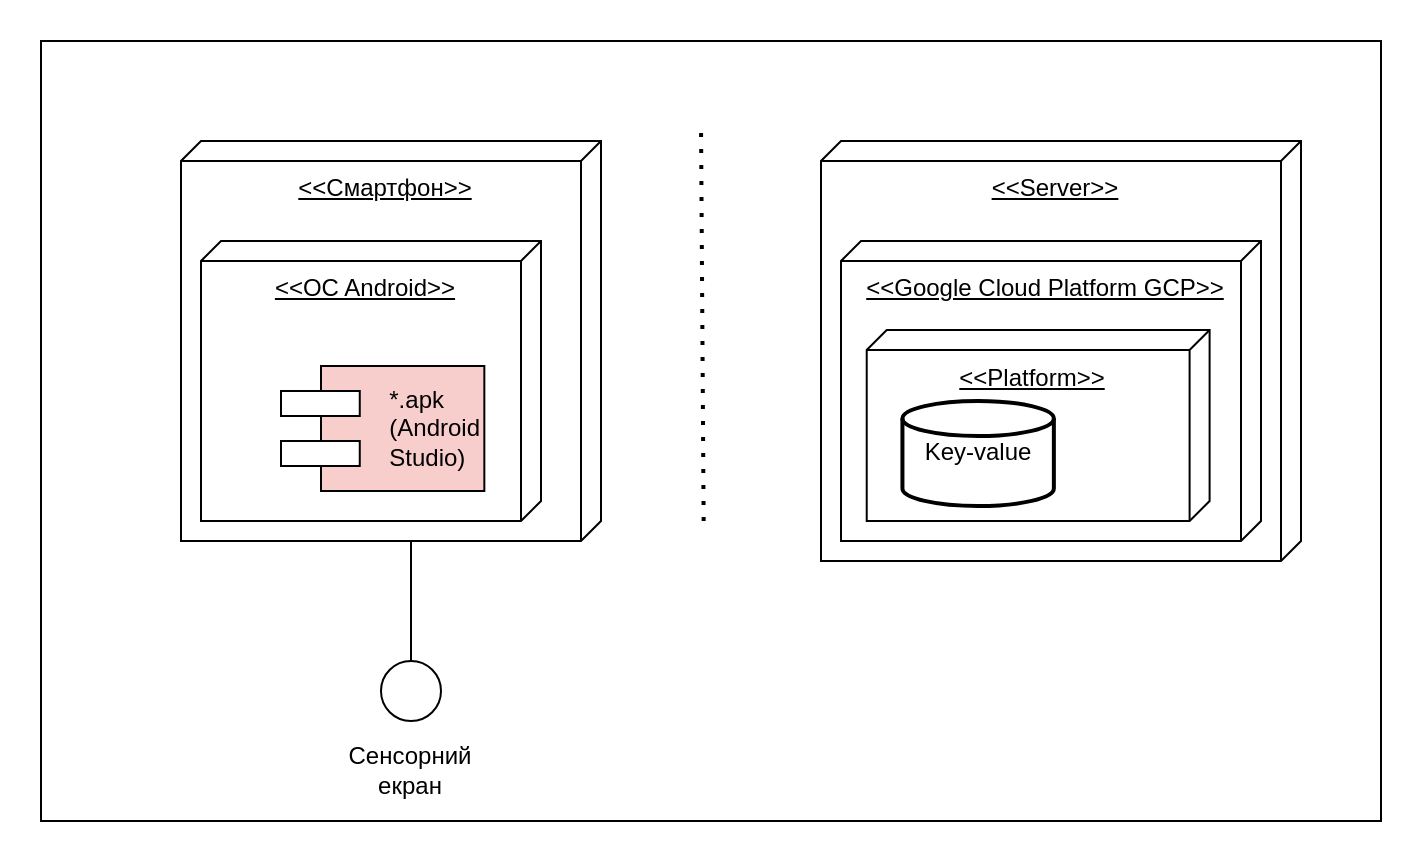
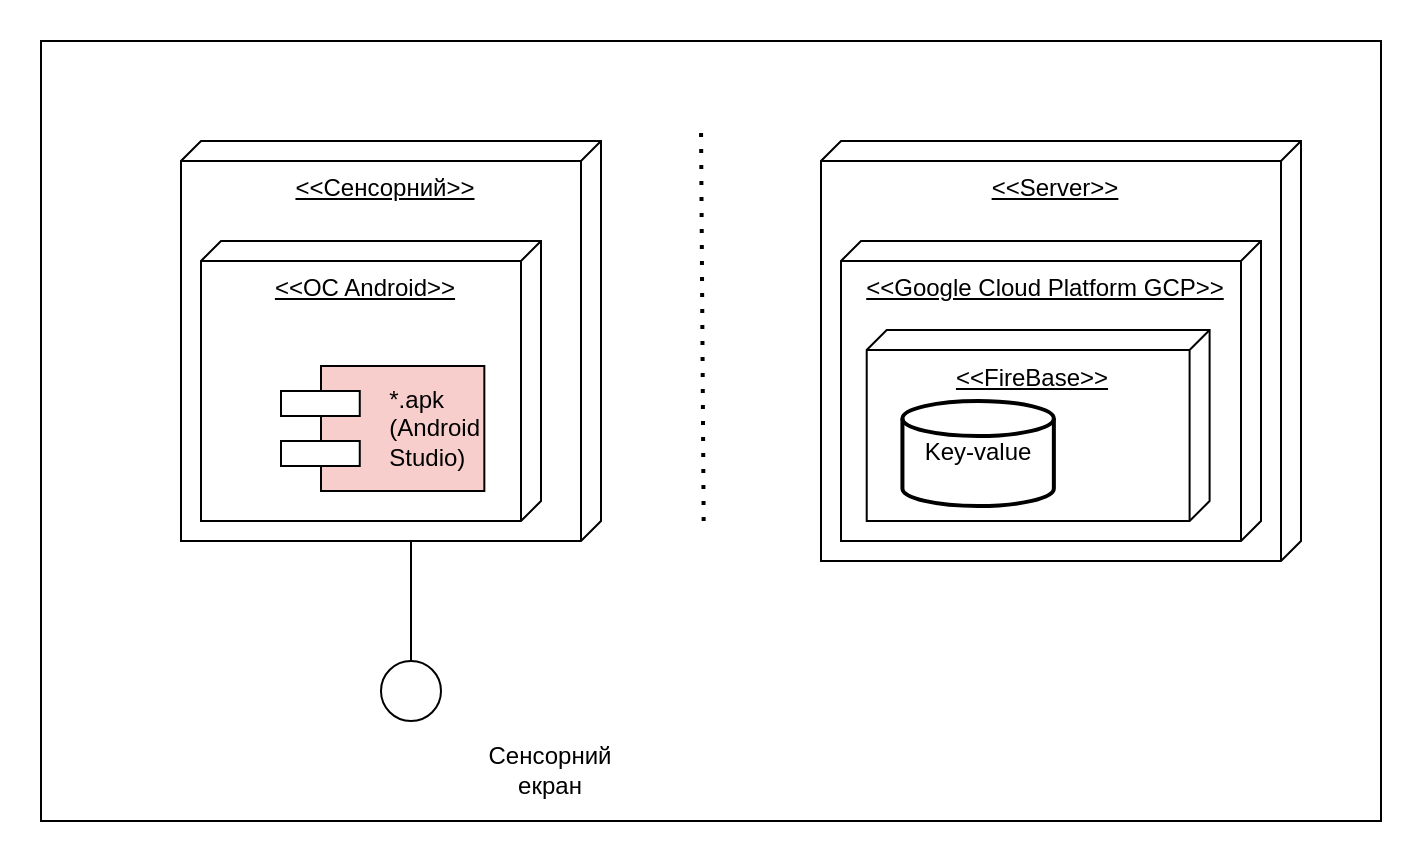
(386, 189) -> (386, 189)
(1033, 379) -> (1033, 379)
(411, 771) -> (551, 771)
